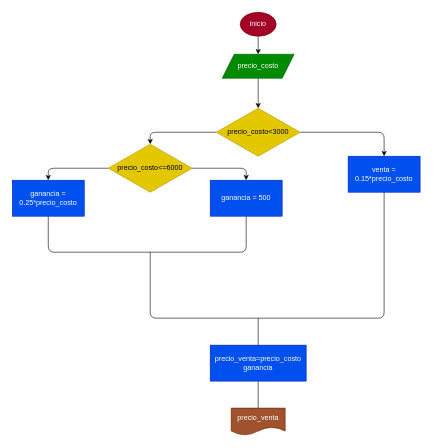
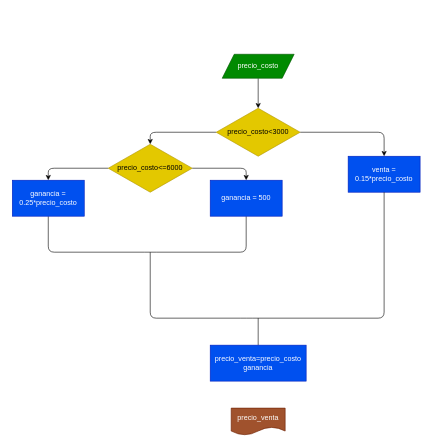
(258, 24) -> none
(258, 48) -> none
(258, 394) -> none
